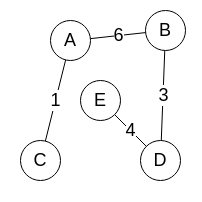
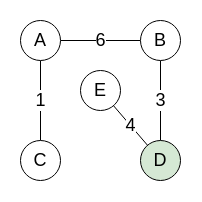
(166, 31) -> (161, 41)
(71, 41) -> (41, 41)
(101, 101) -> (101, 91)
(161, 161) -> (161, 161)
